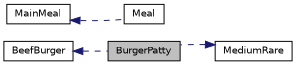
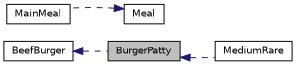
(102, 21) -> (92, 8)
(193, 45) -> (203, 58)
